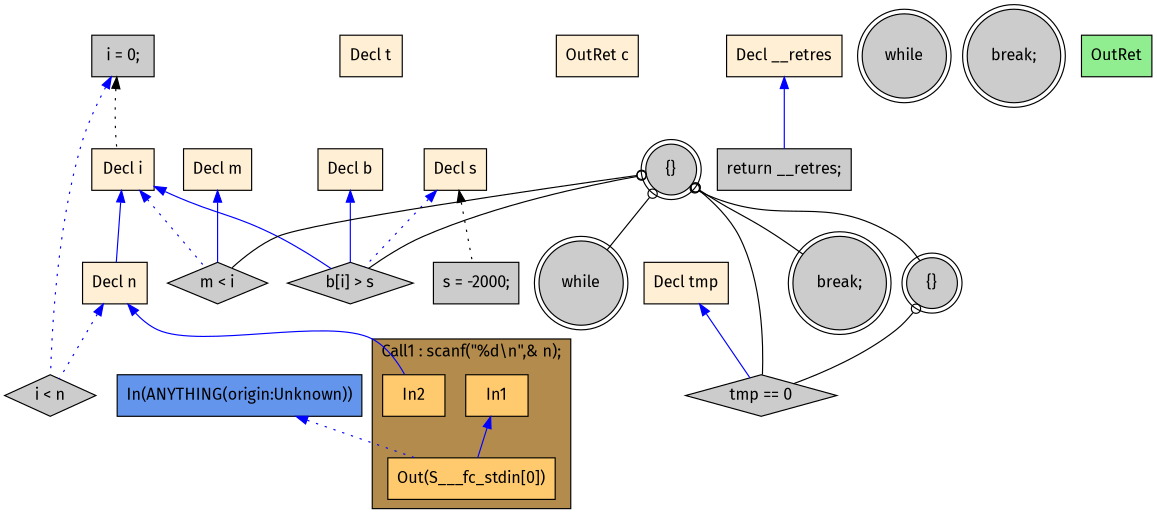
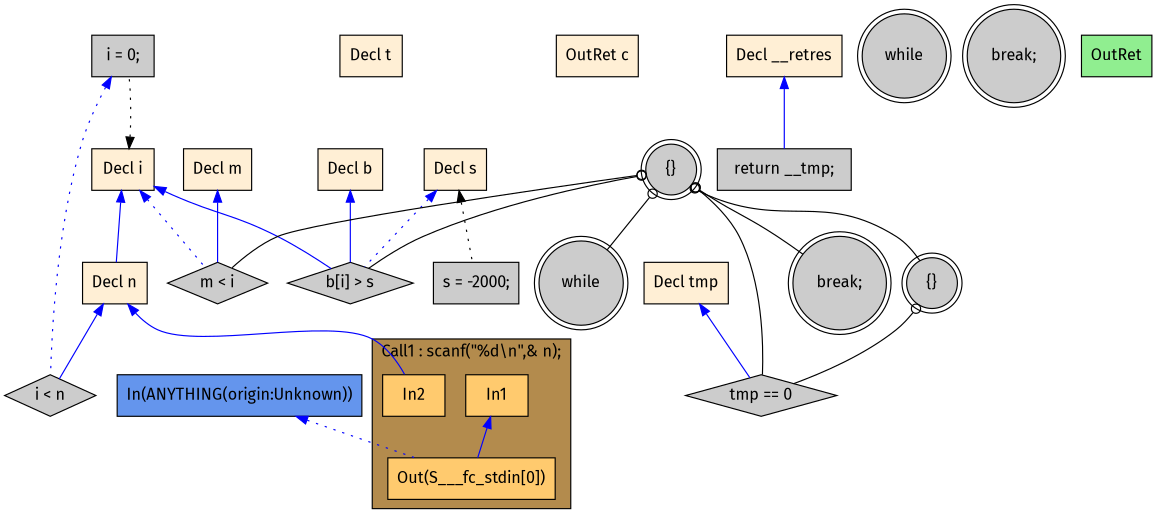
(115, 119) -> (131, 107)
(784, 170) -> (784, 170)
(78, 346) -> (78, 346)
